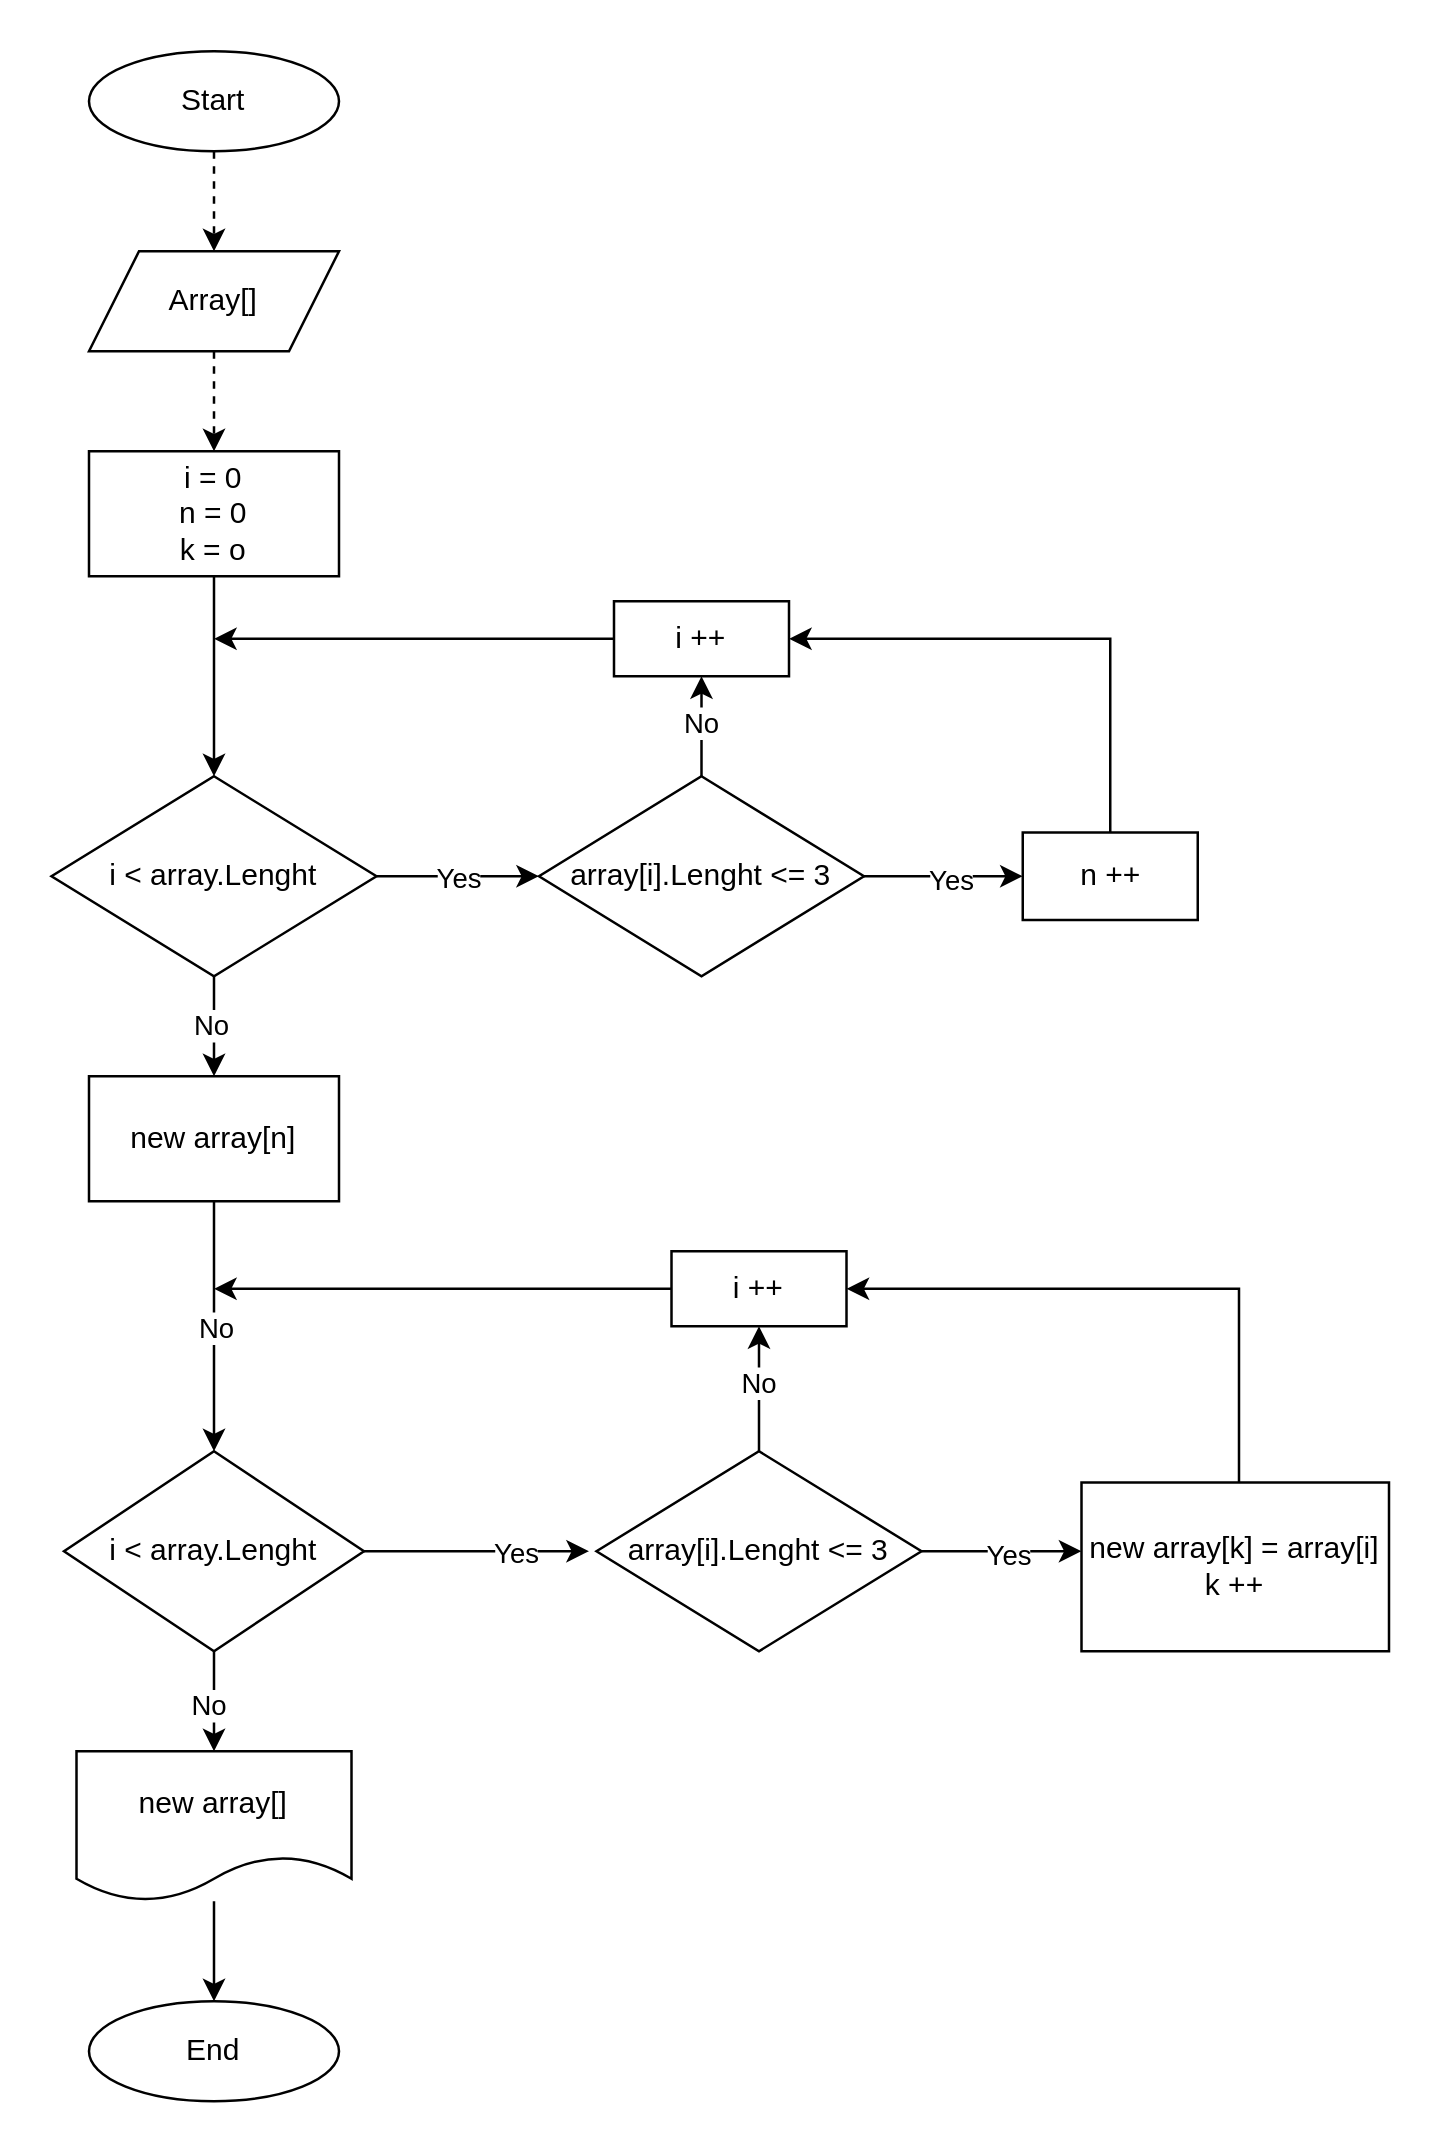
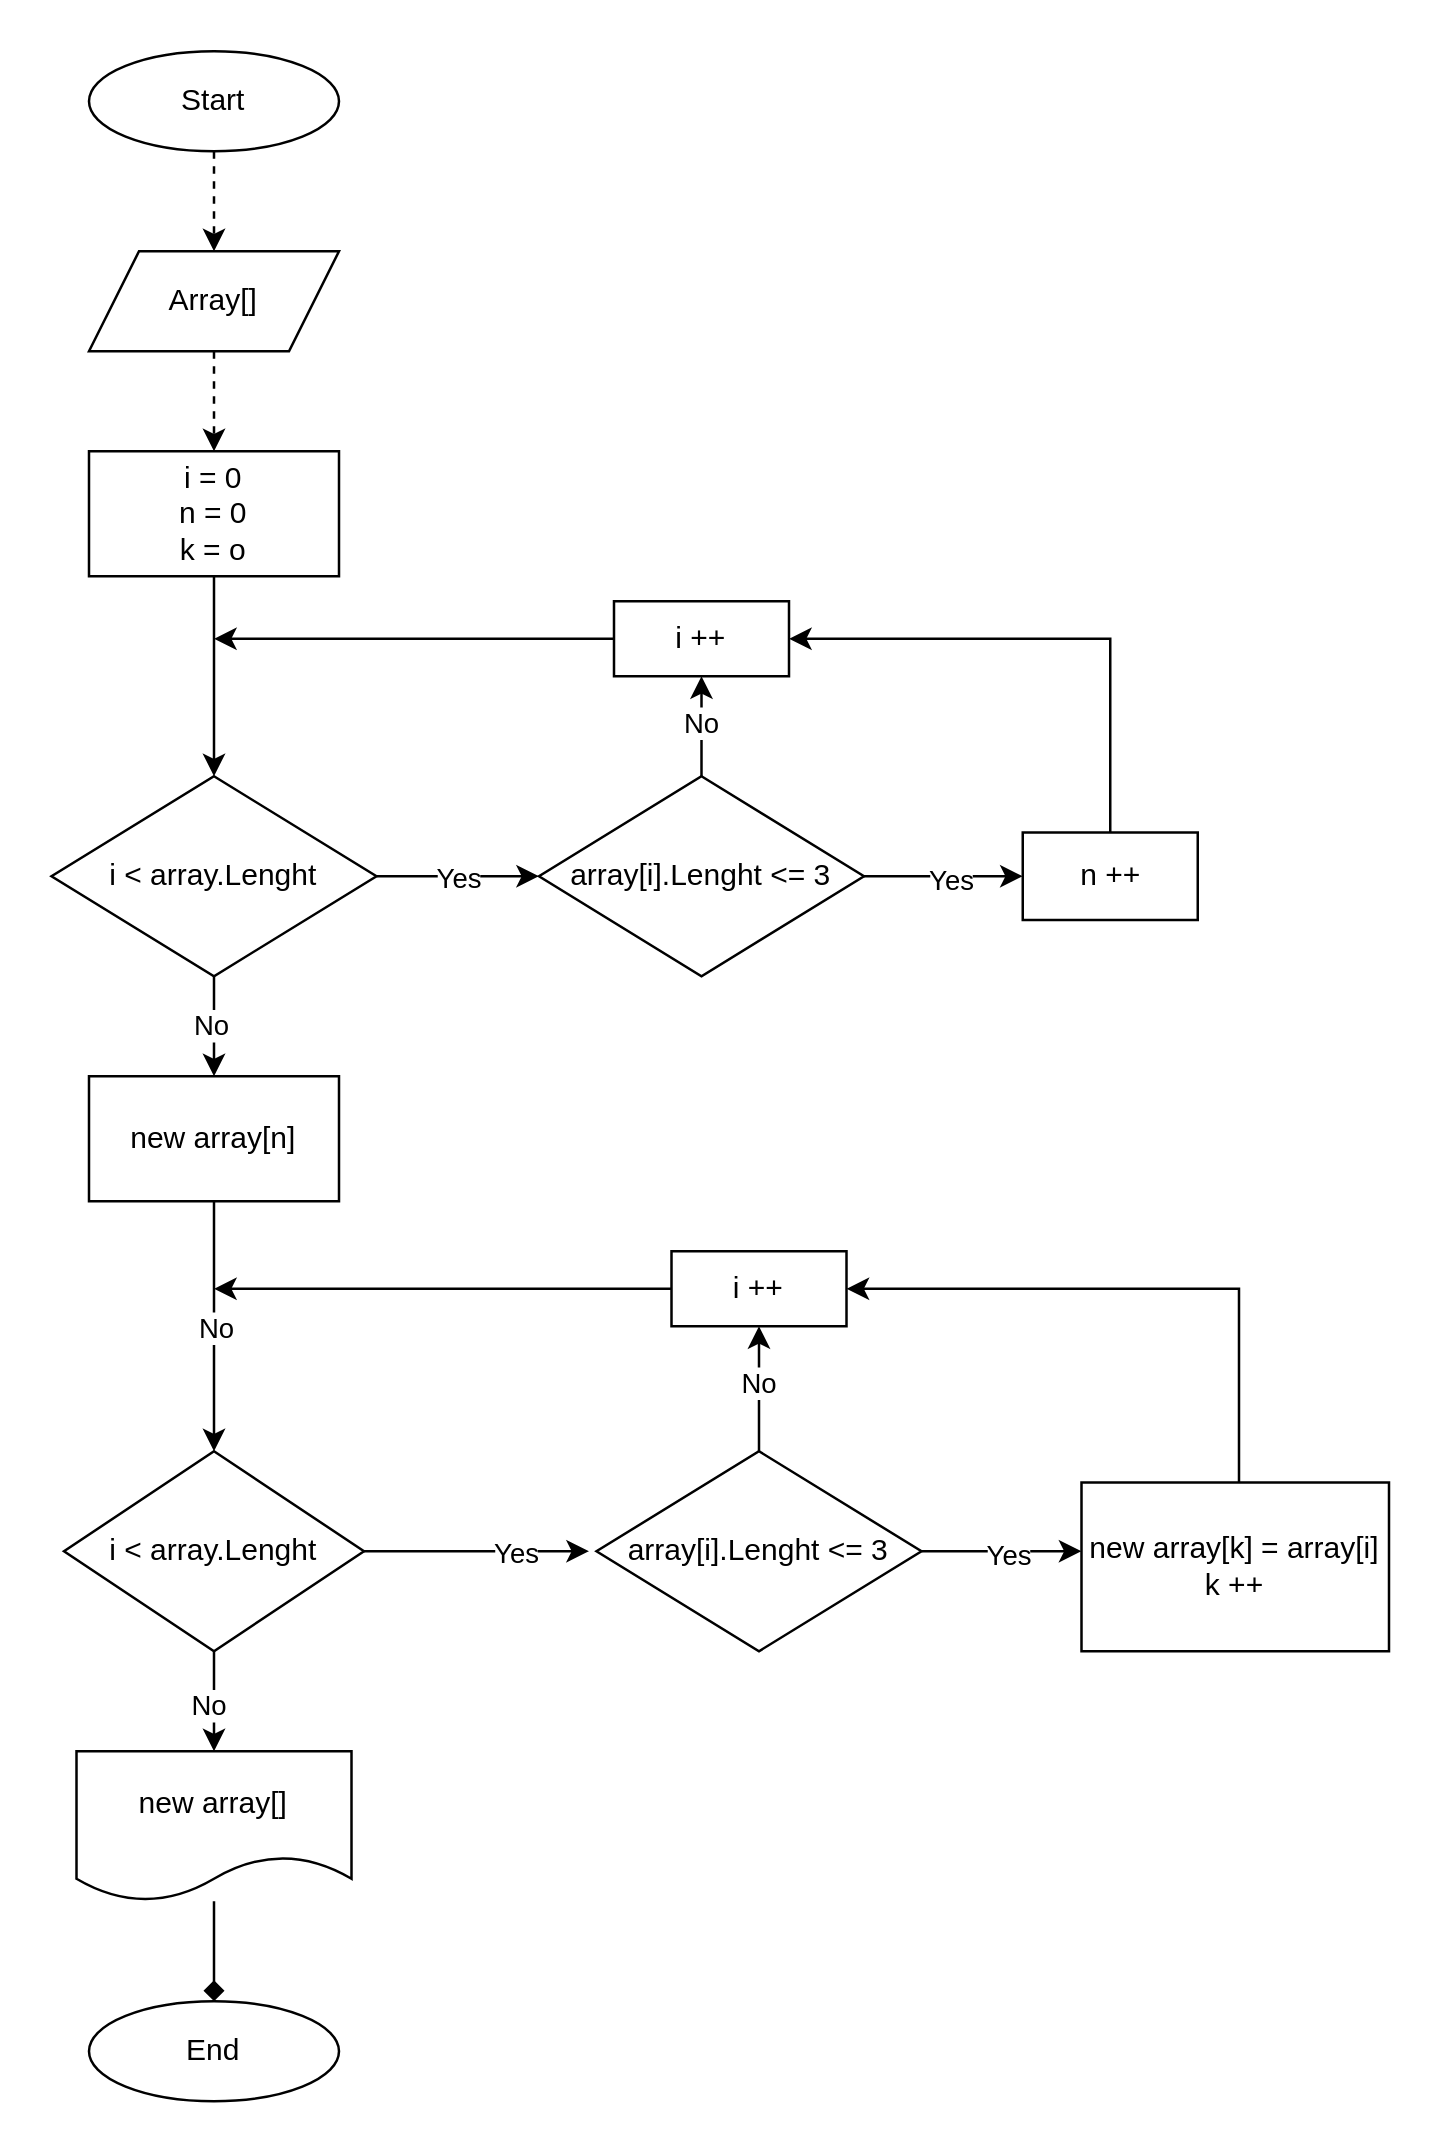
(214, 1982) -> (214, 1981)
